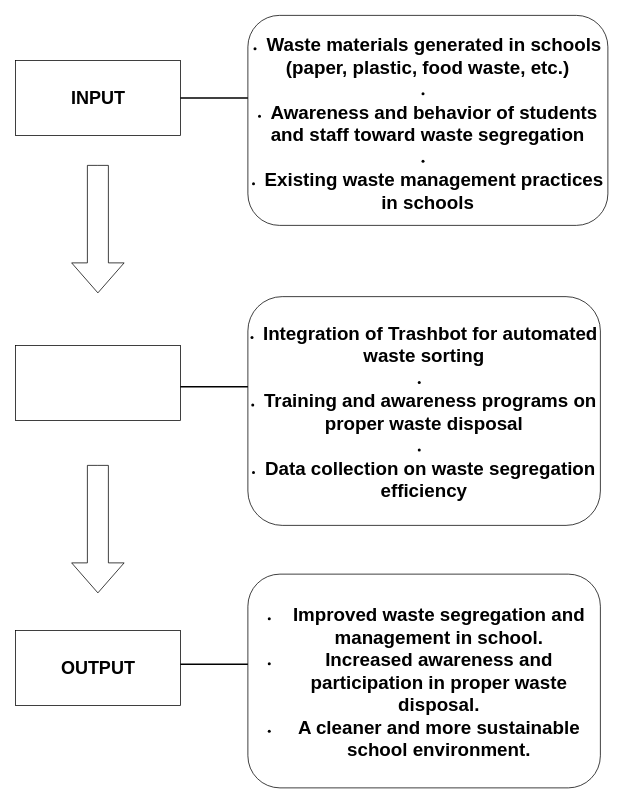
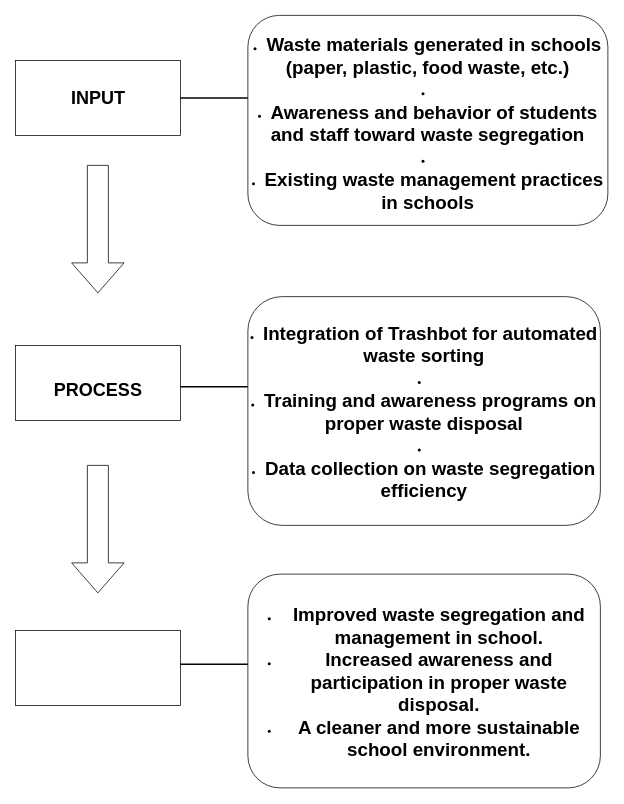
none -> (98, 390)
(98, 668) -> none
